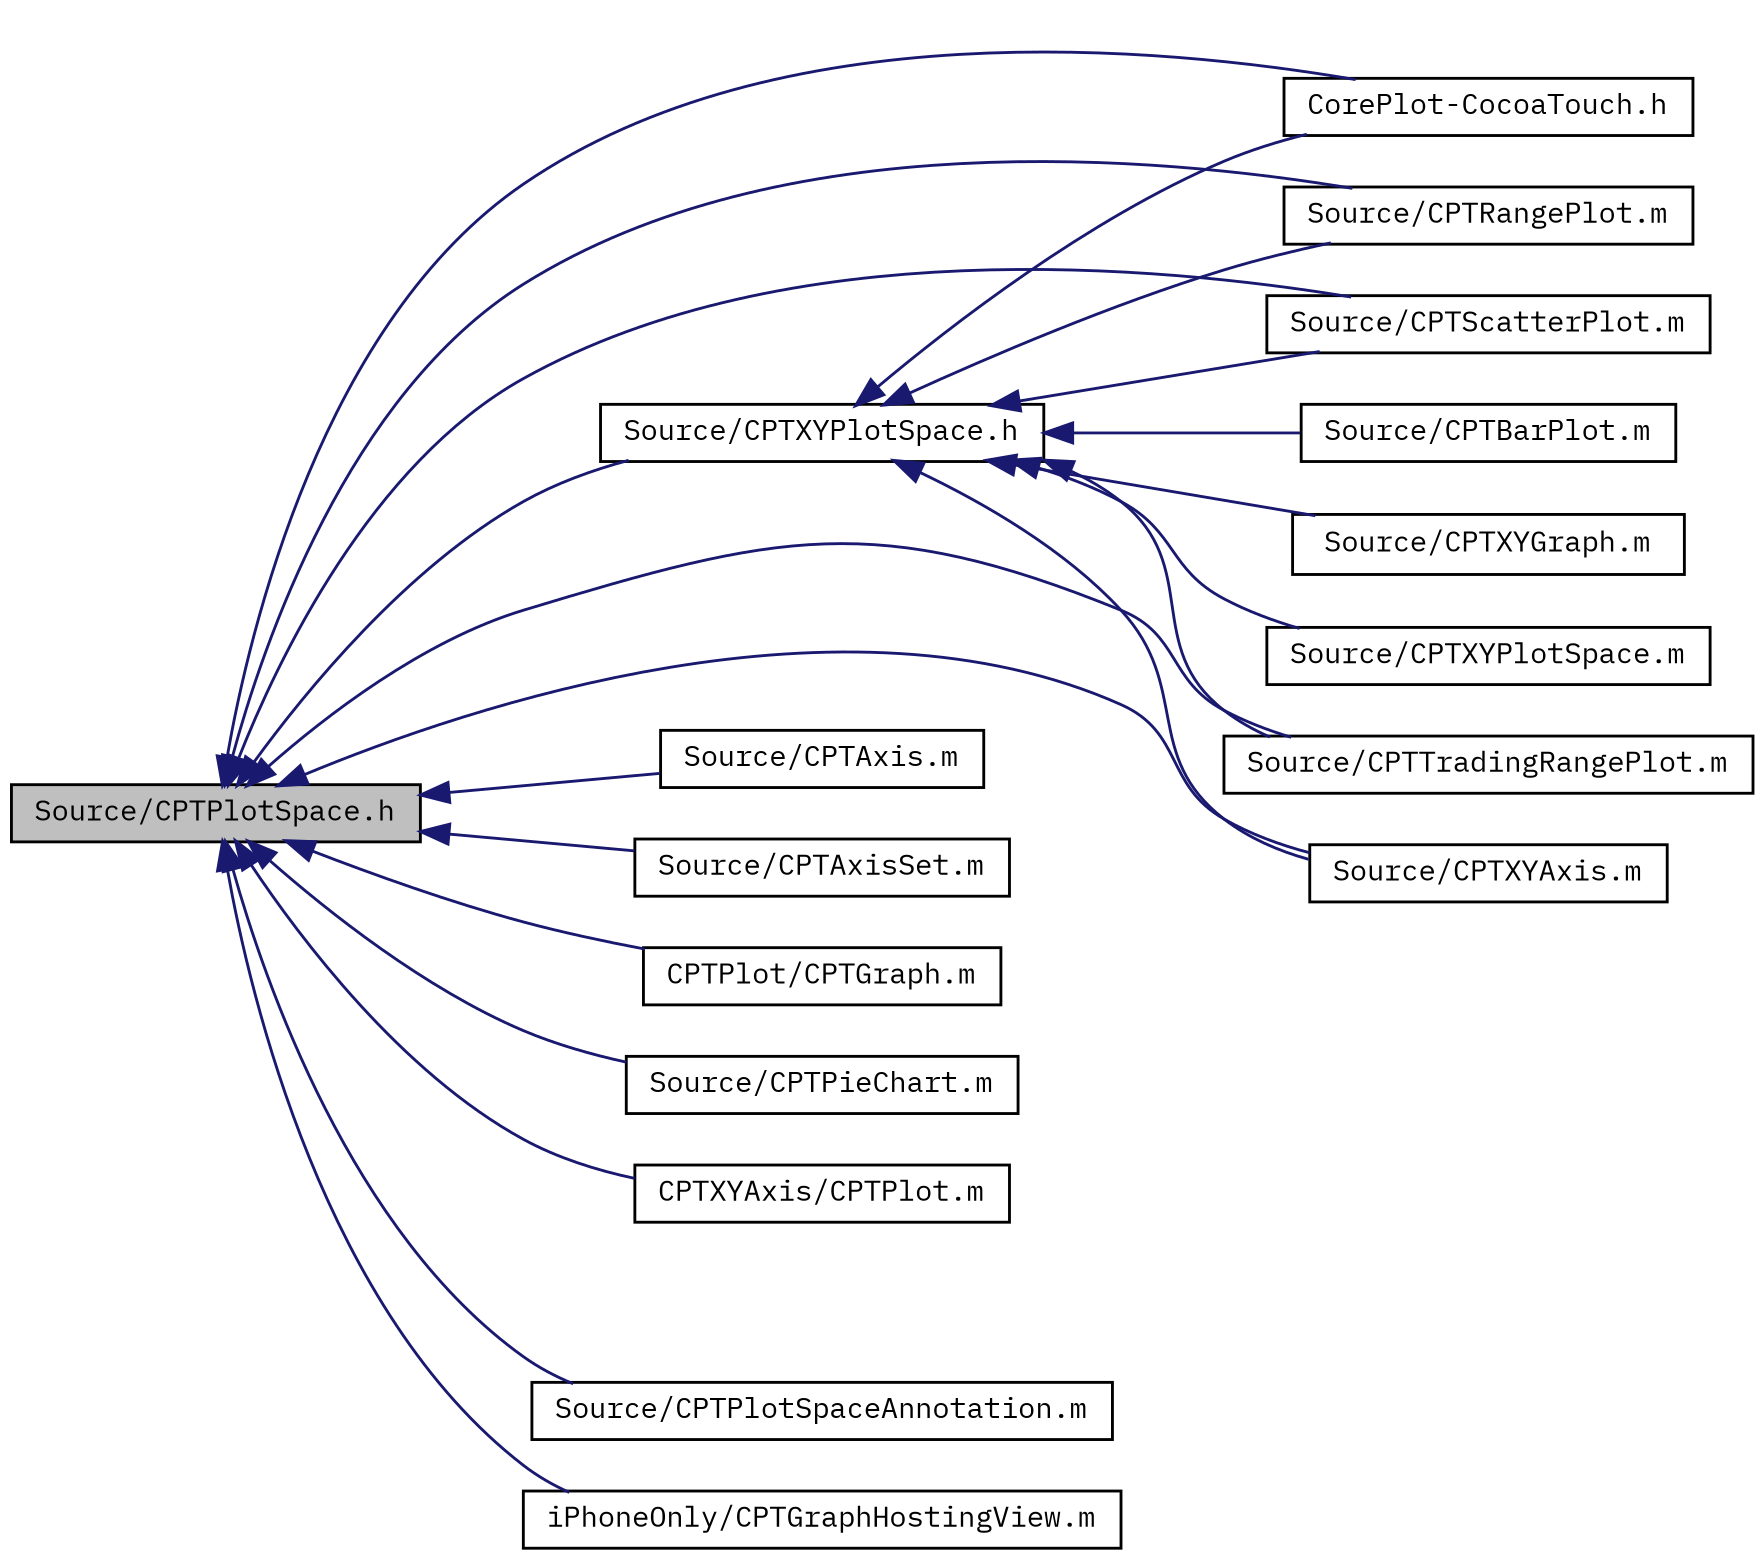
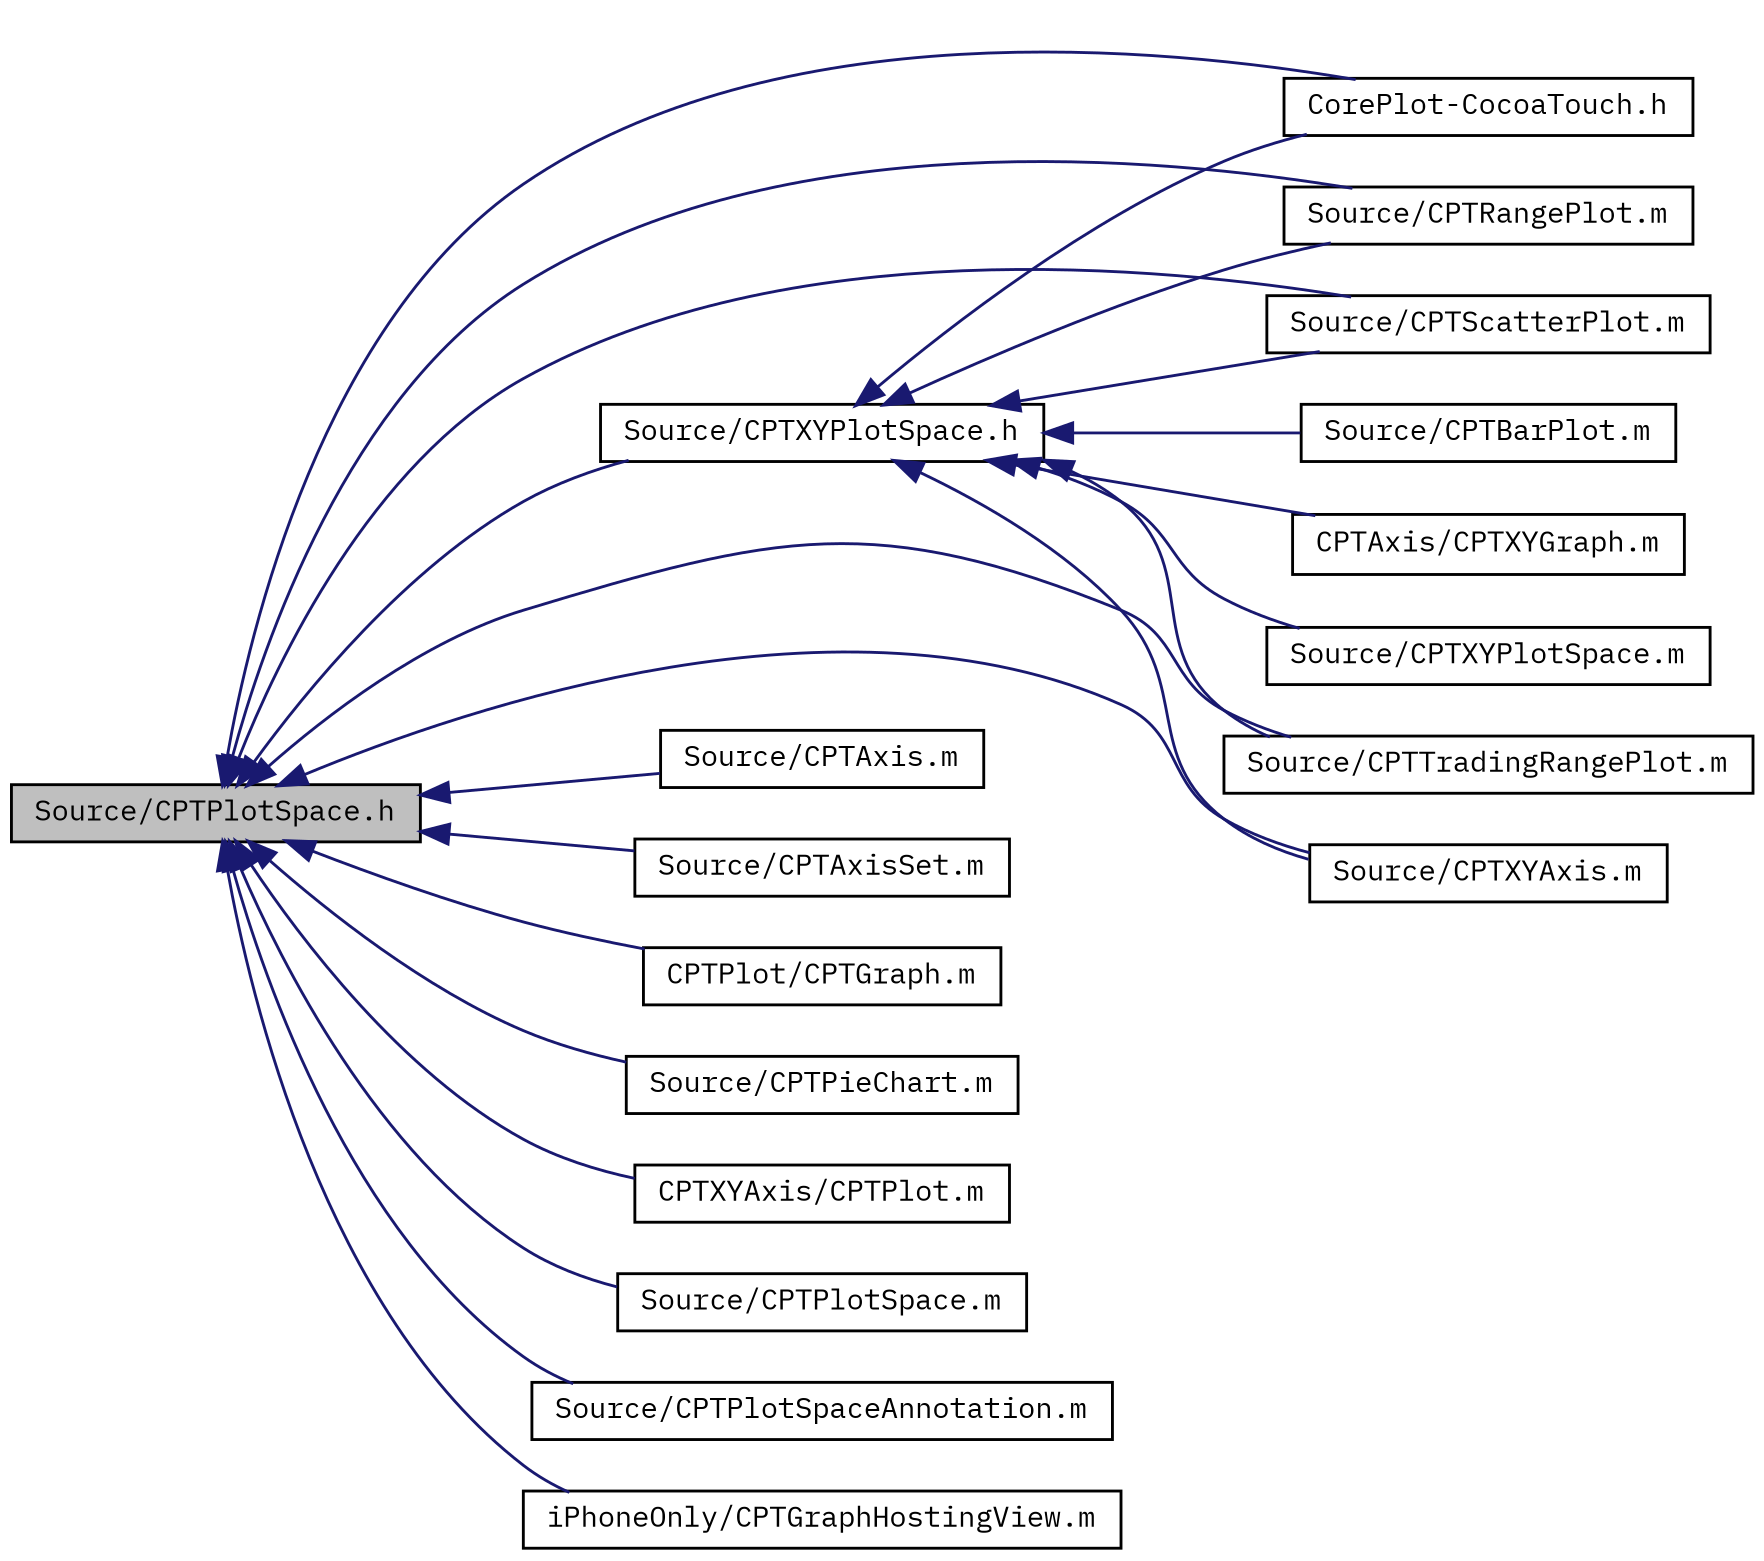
(1488, 544) -> (1488, 544)
none -> (822, 1302)
